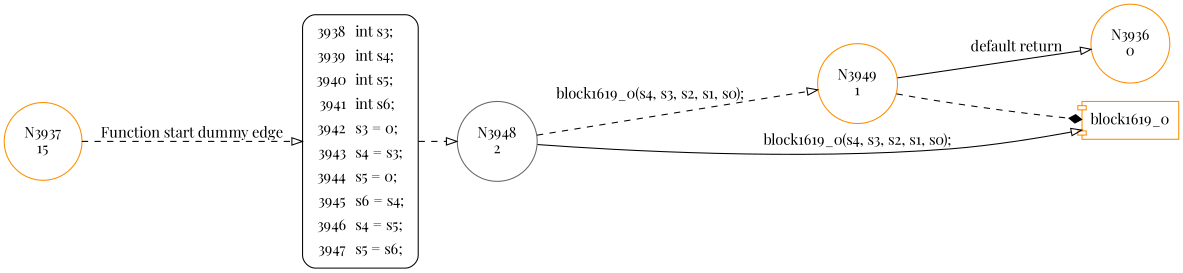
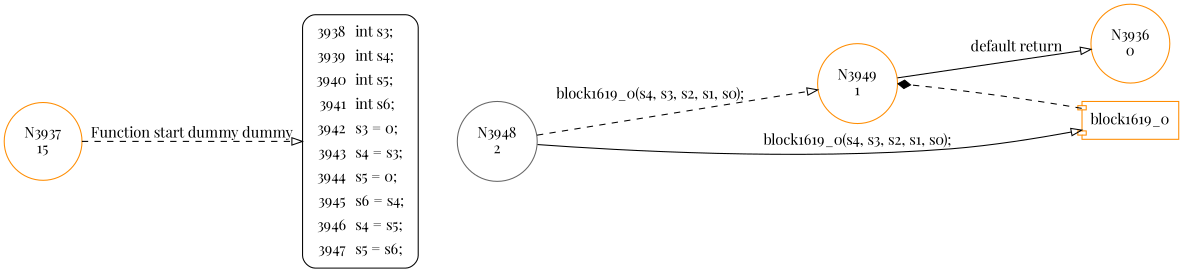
(983, 108) -> (996, 95)
(192, 134) -> (192, 134)
(432, 141) -> none
